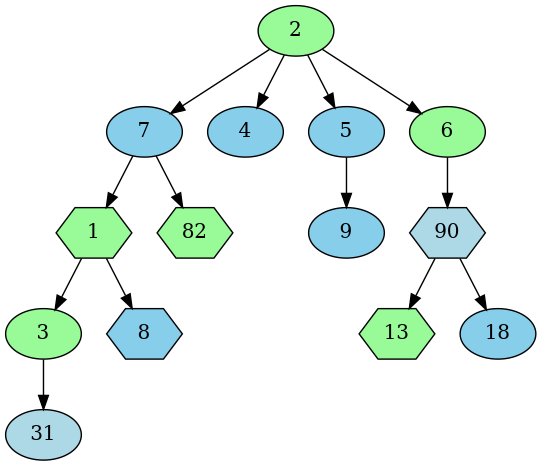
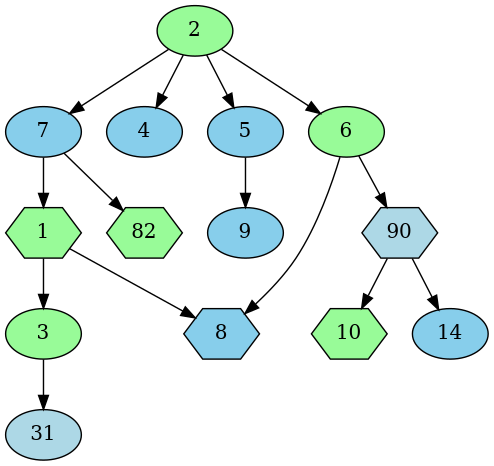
none -> (308, 237)
(397, 334) -> (349, 334)
(498, 334) -> (450, 334)
